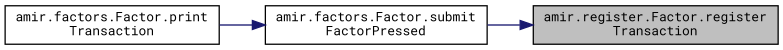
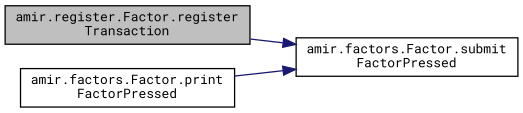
(112, 25) -> (128, 88)
(504, 25) -> (267, 41)
